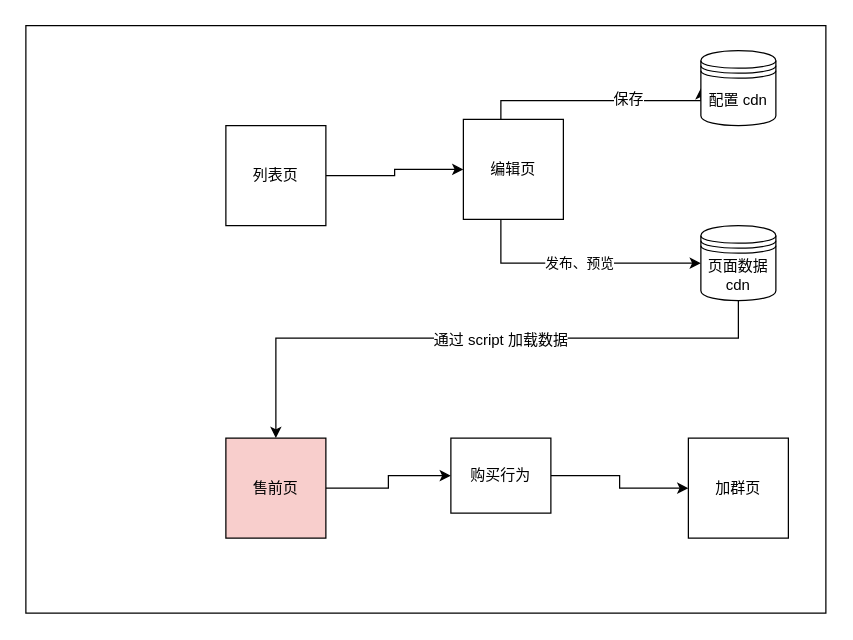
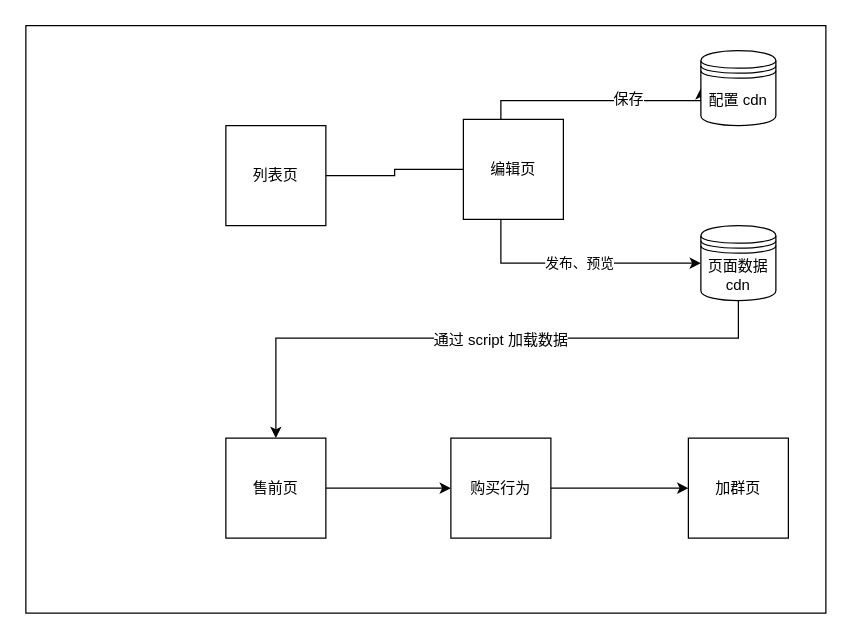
(453, 169) -> (457, 169)
(501, 476) -> (501, 488)
(276, 488) -> (276, 488)
